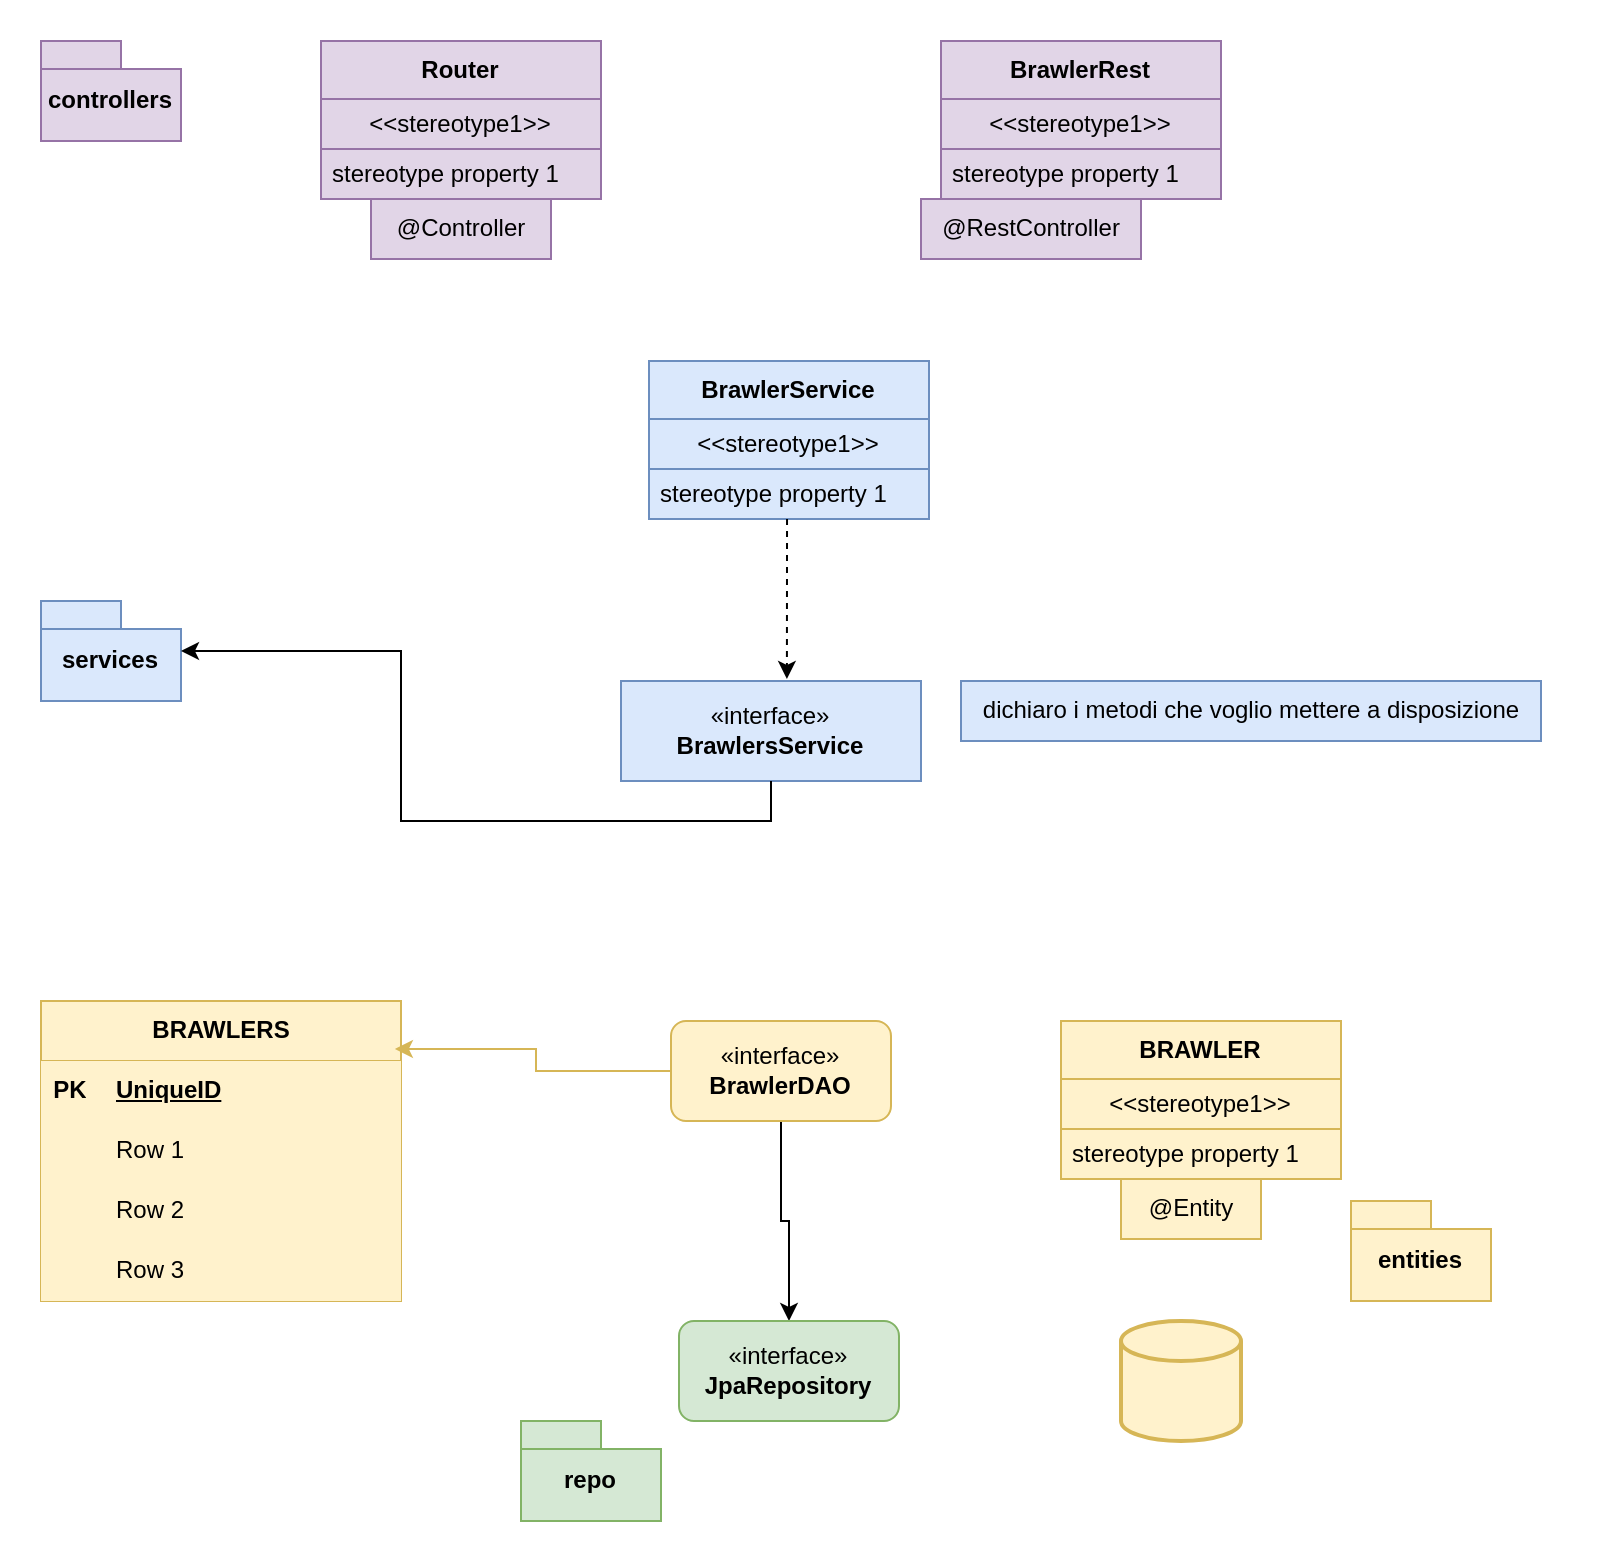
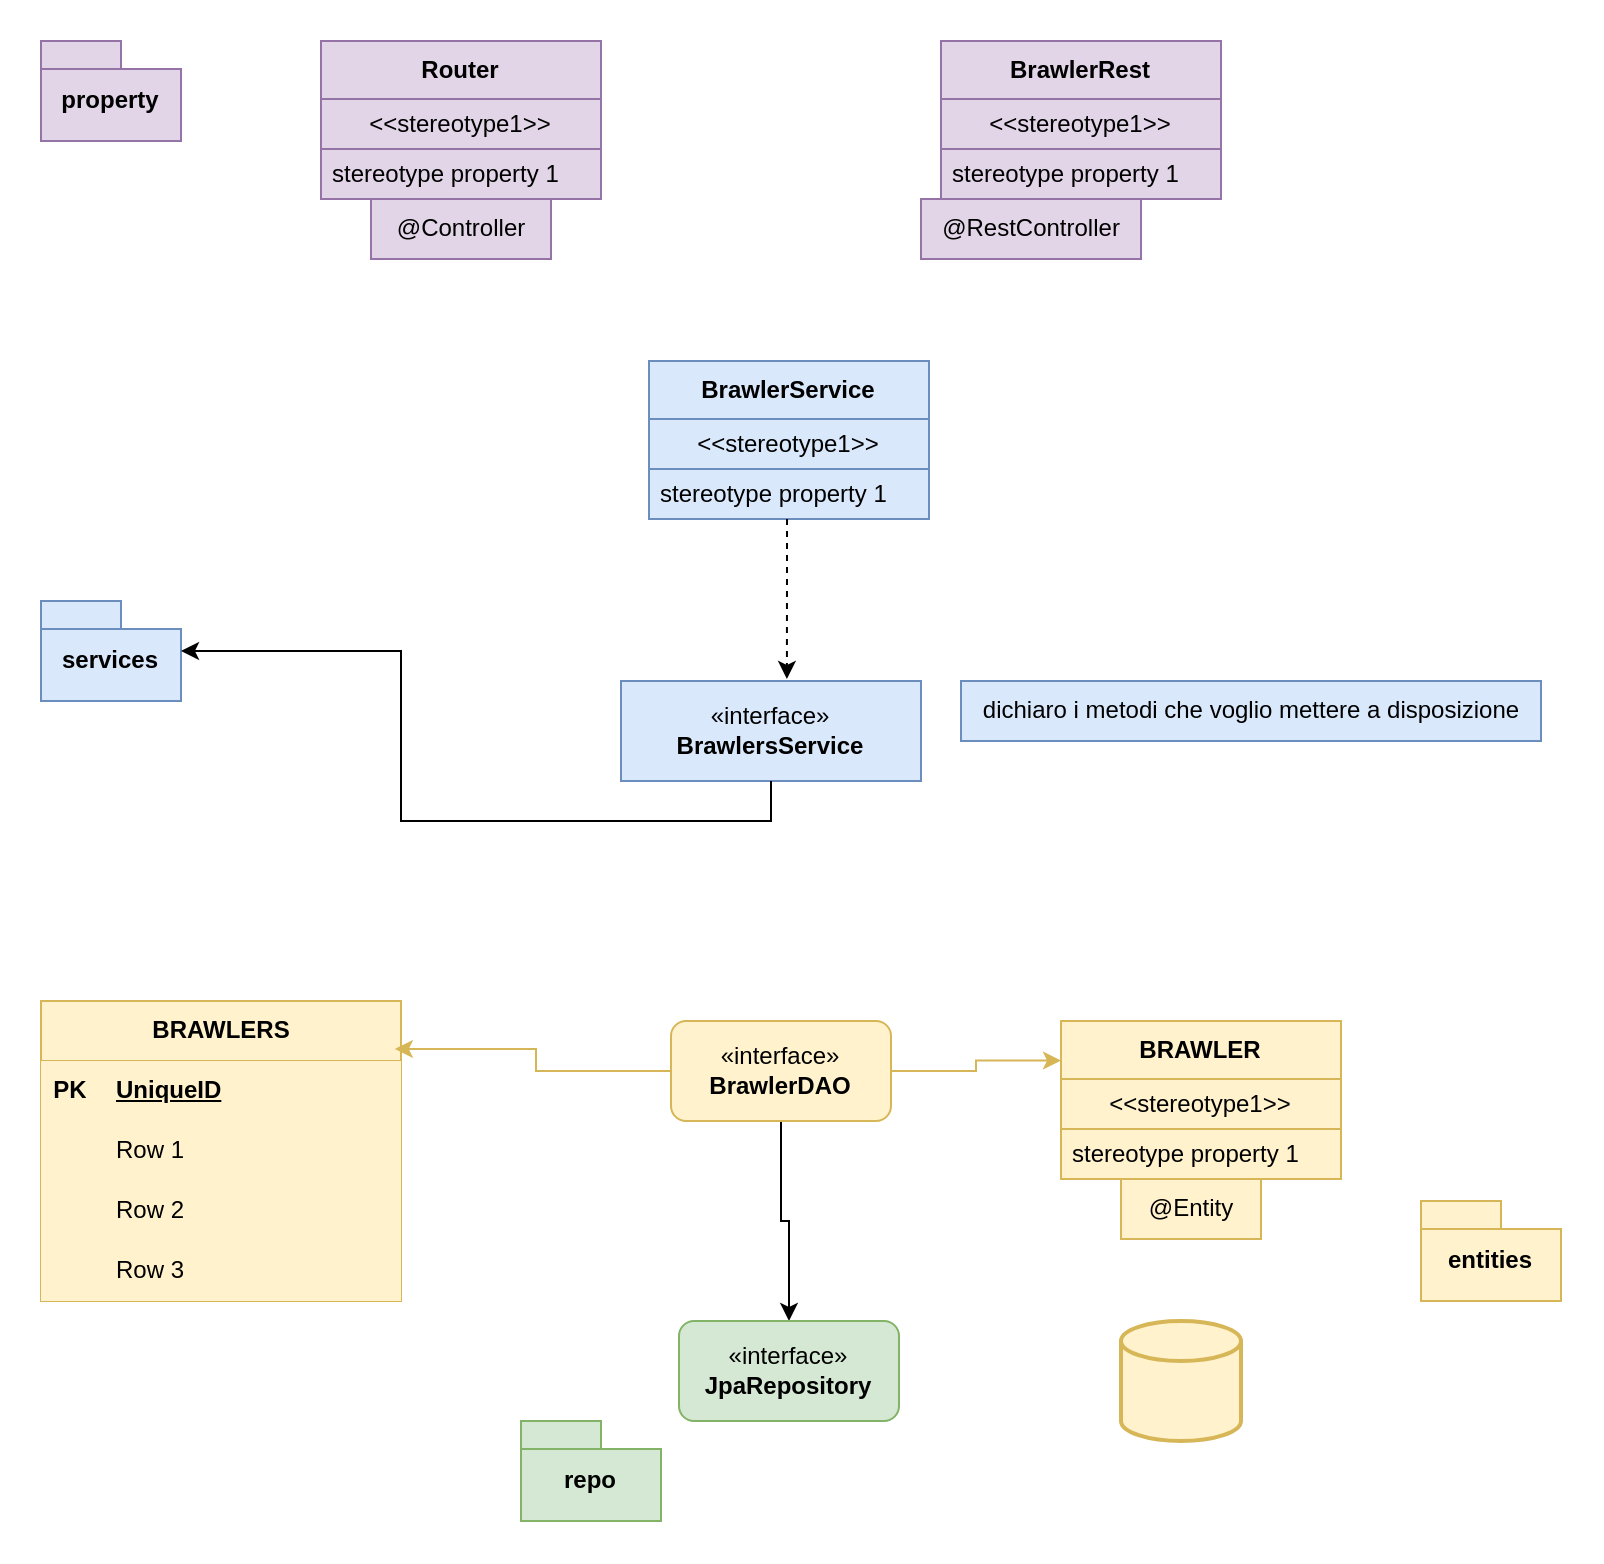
(111, 101) -> (111, 101)
none -> (974, 1071)
(1421, 1251) -> (1491, 1251)
